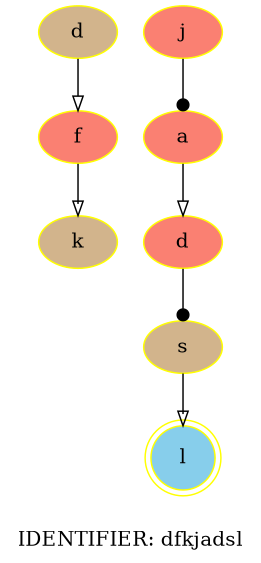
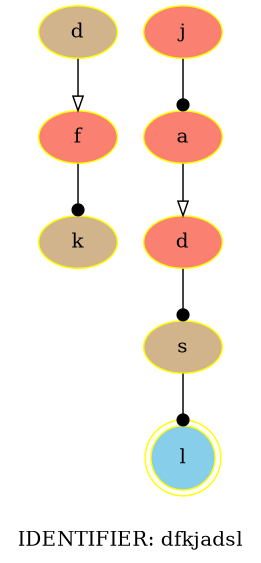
(78, 184) -> (78, 184)
(183, 394) -> (183, 394)
